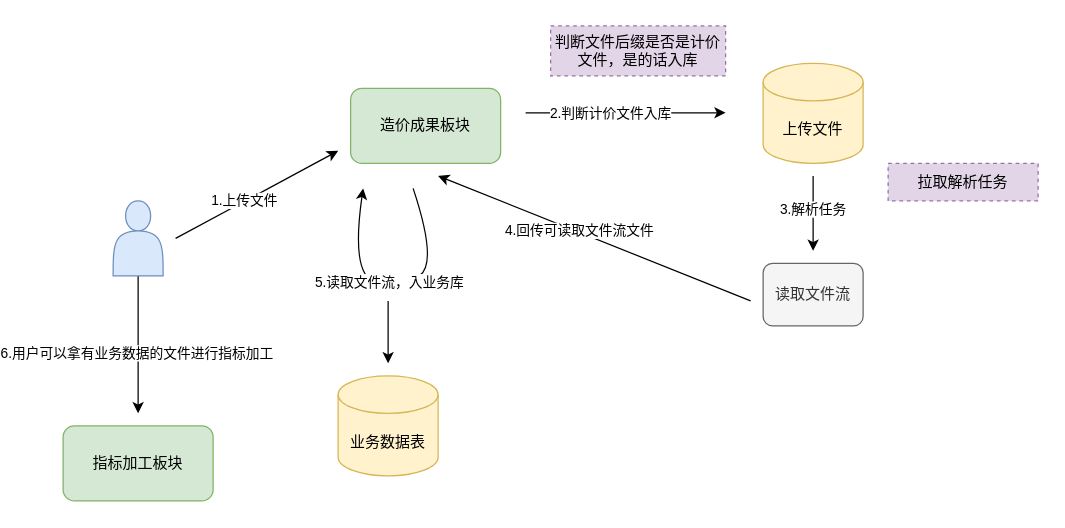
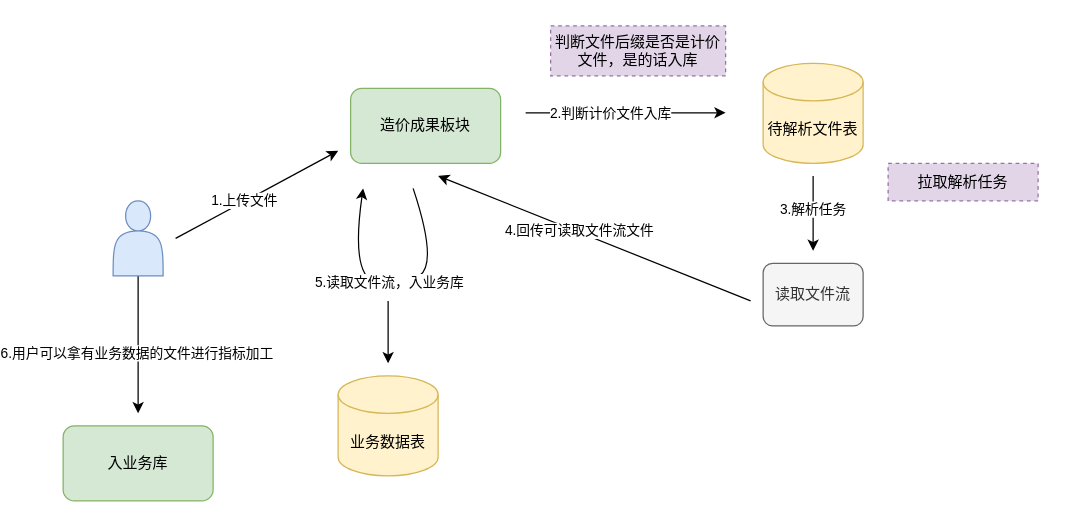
(813, 129) -> (813, 129)
(138, 463) -> (138, 463)
